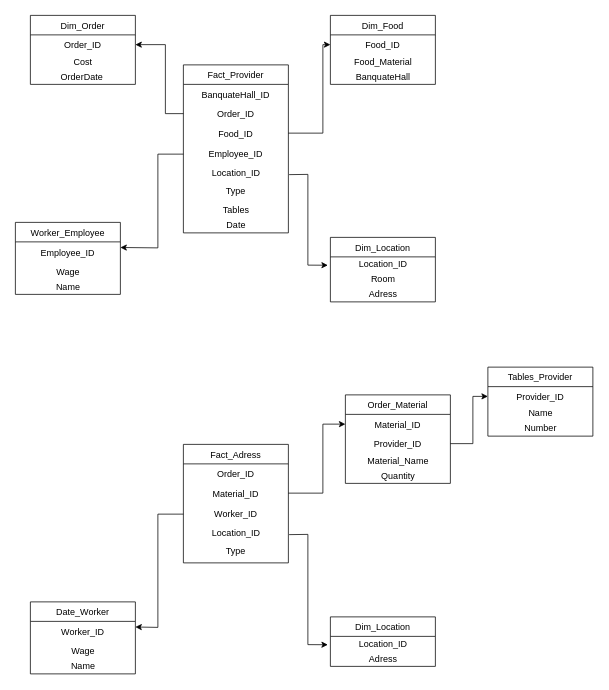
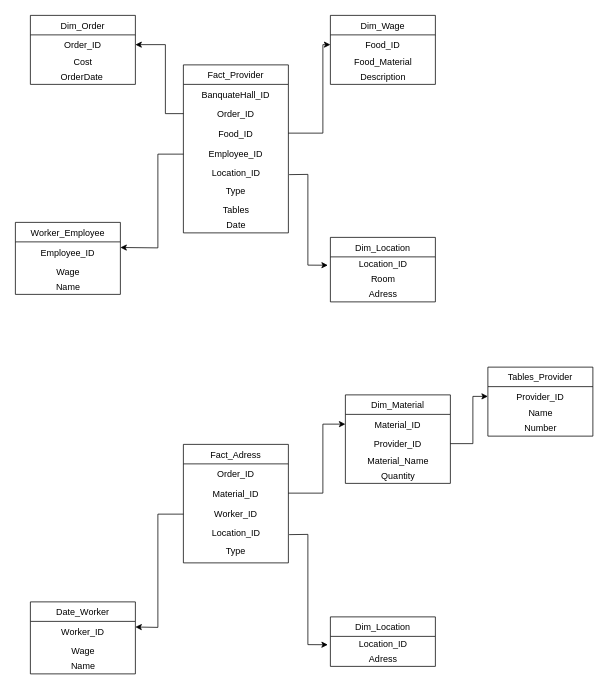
(383, 26) -> (383, 26)
(383, 77) -> (383, 77)
(398, 405) -> (398, 405)
